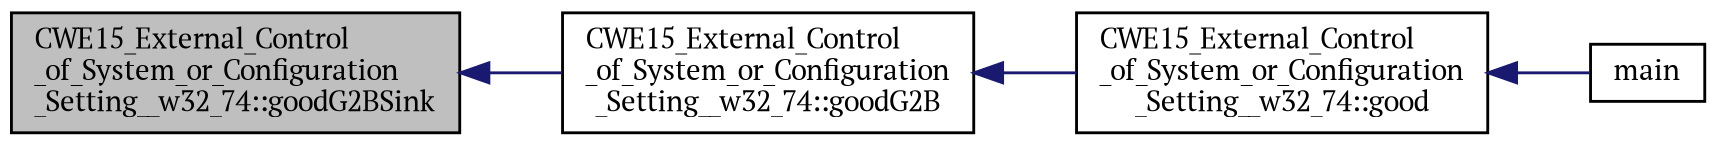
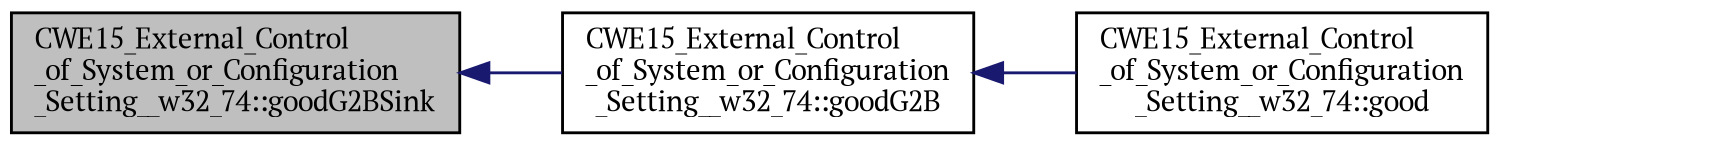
(1648, 73) -> none
